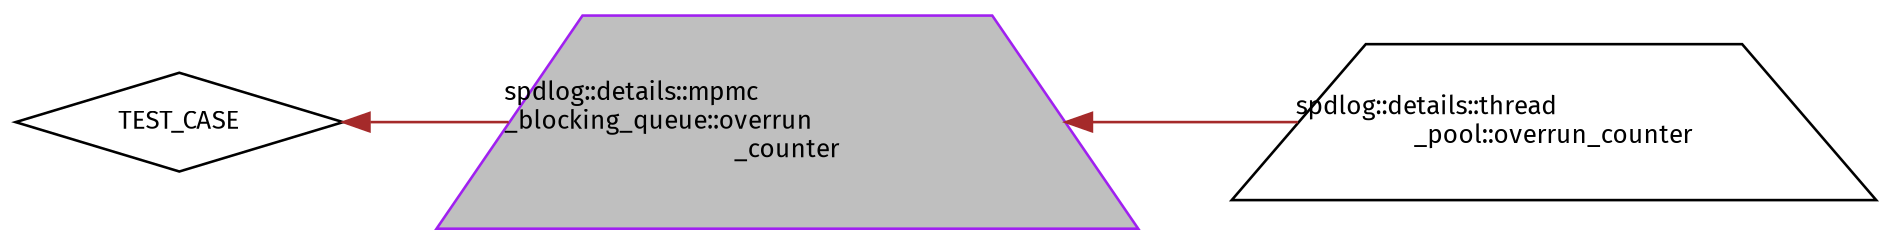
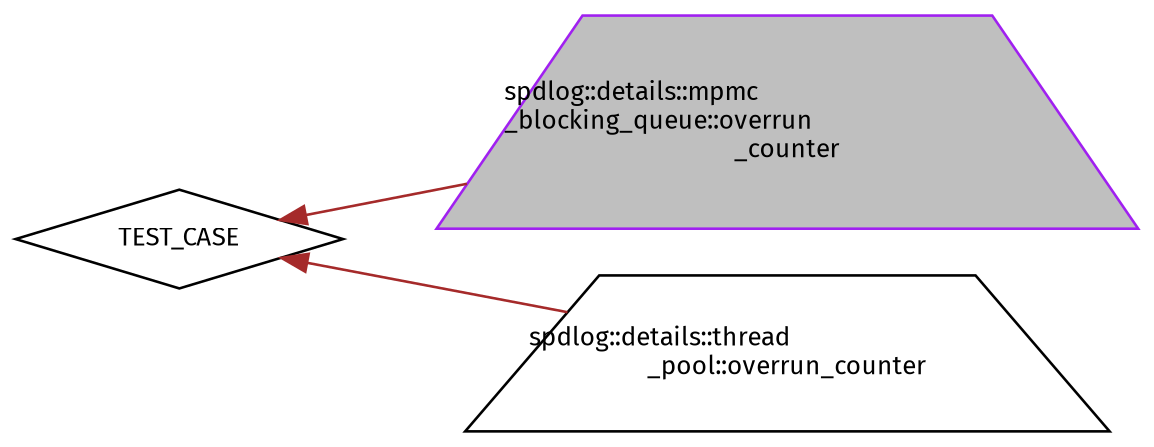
(1195, 122) -> (437, 287)
